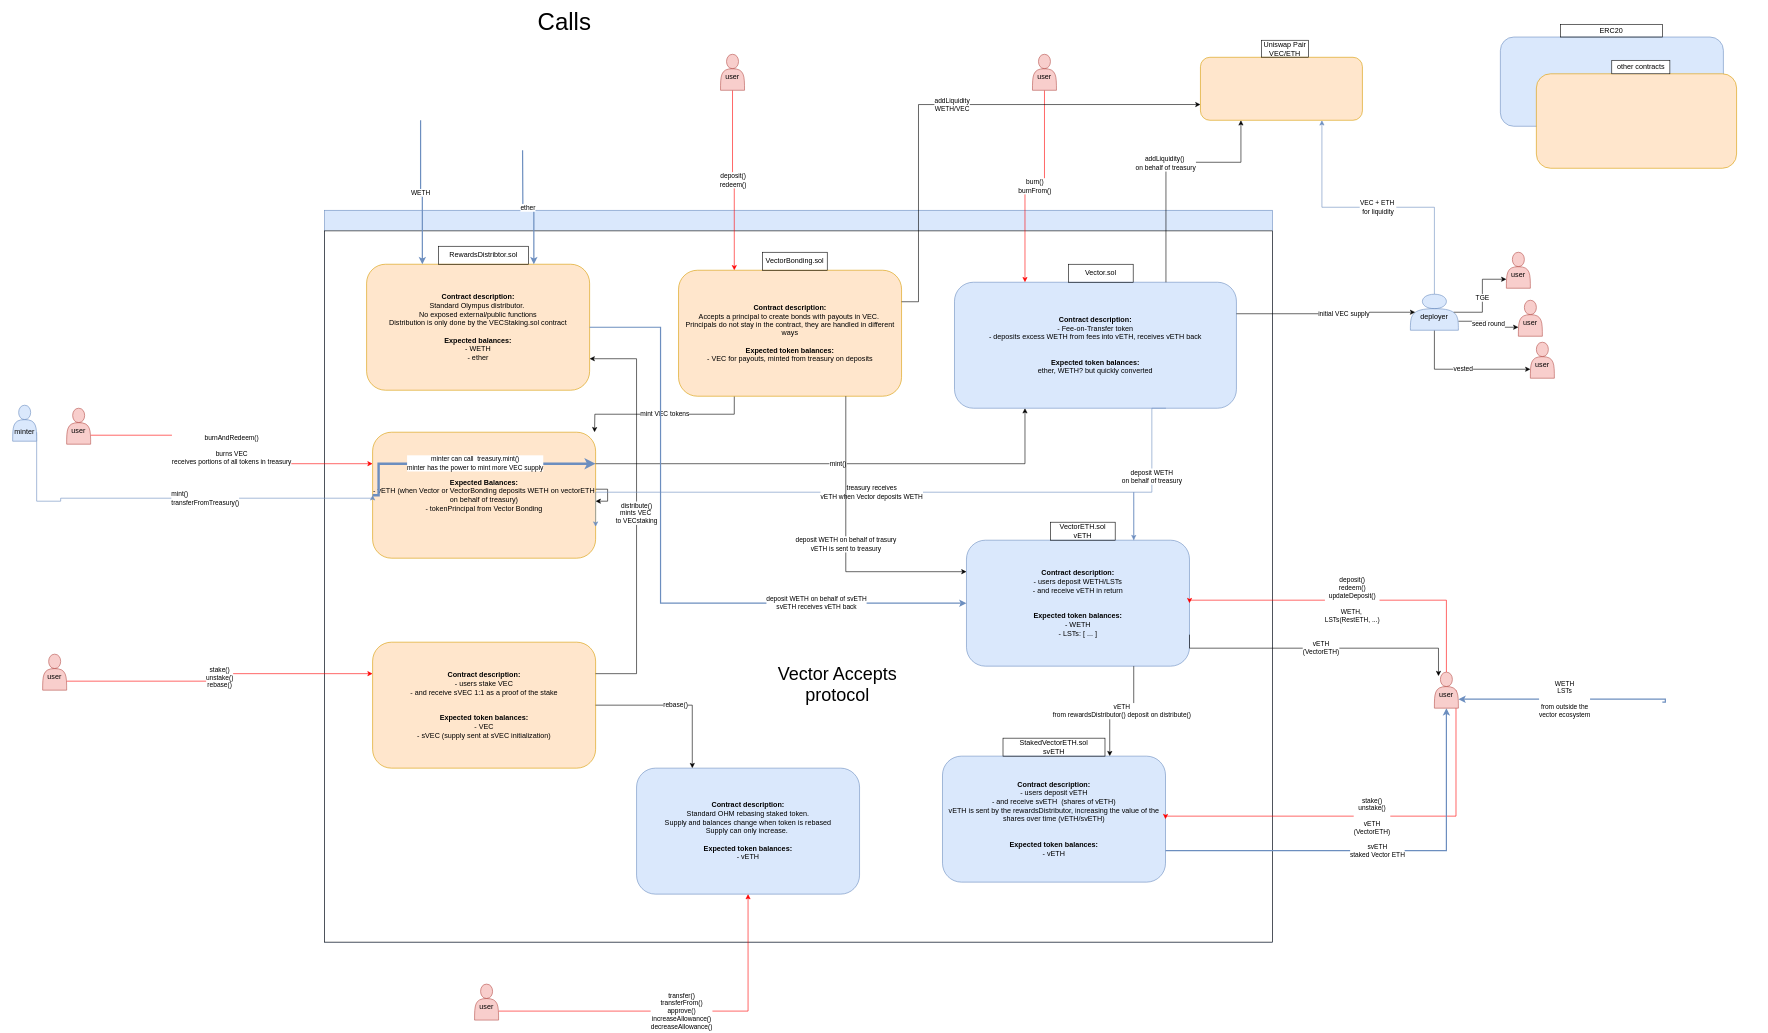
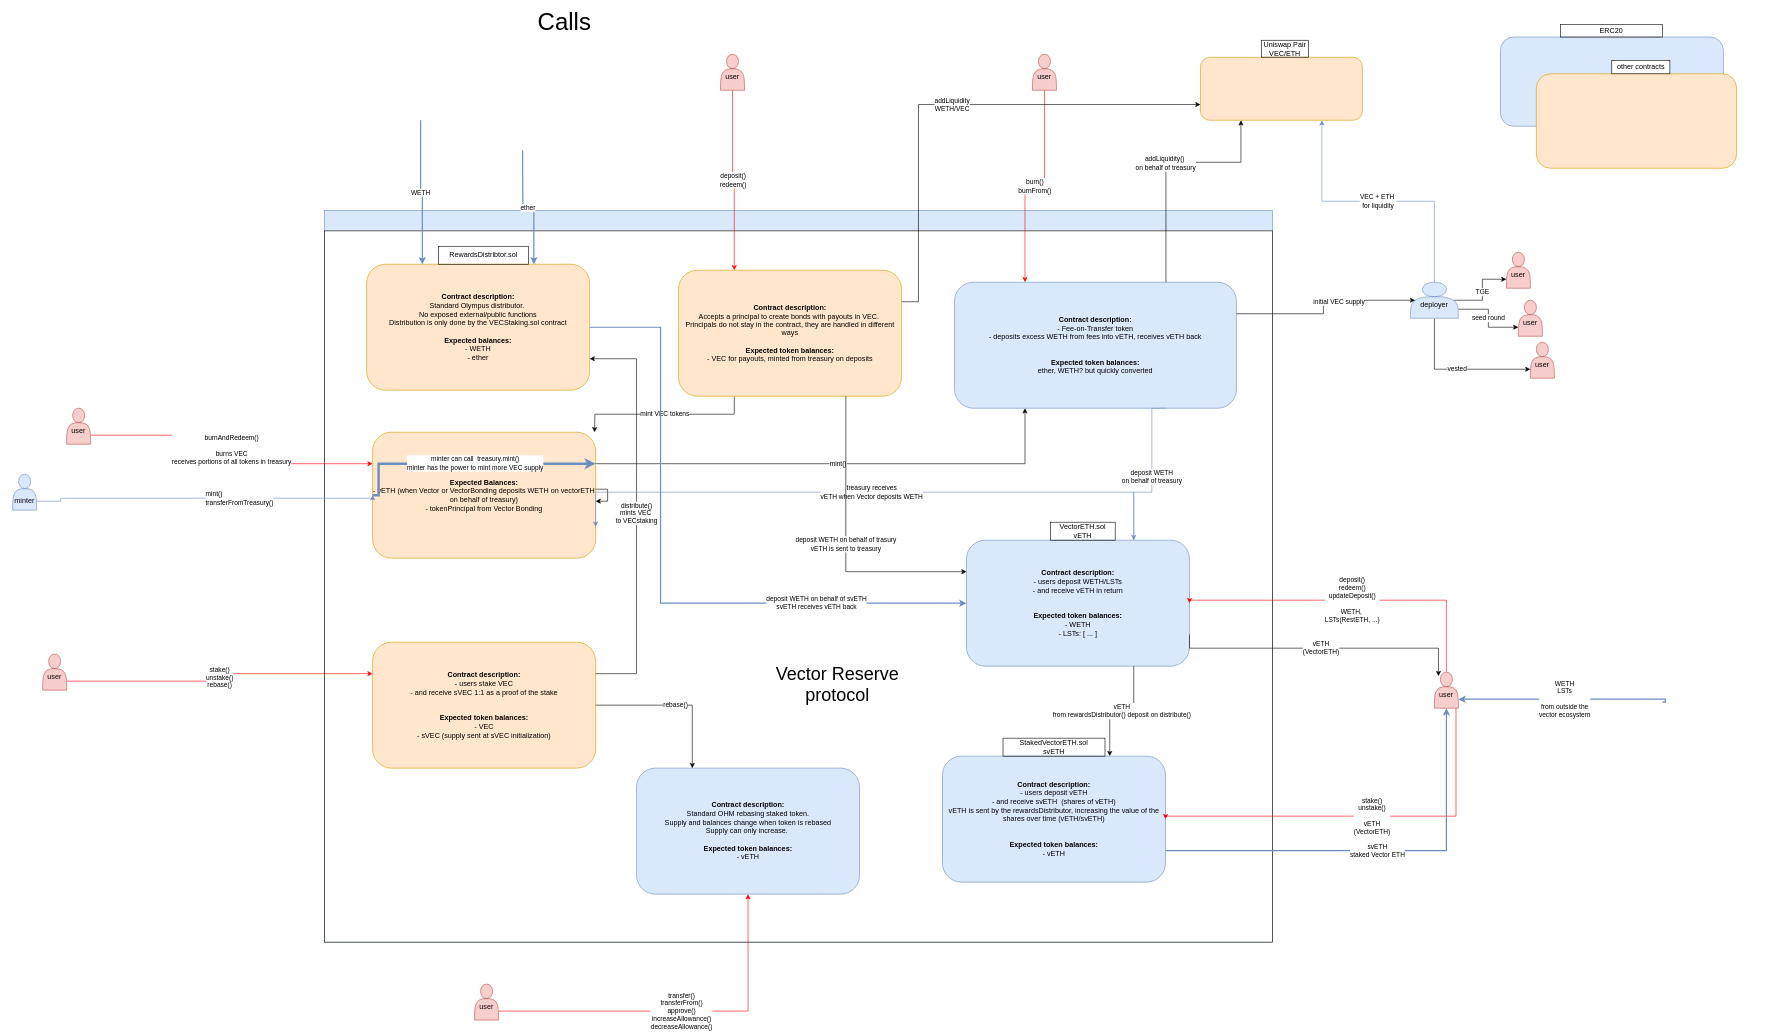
(795, 261) -> none
(1101, 273) -> none
(1434, 312) -> (1434, 300)
(24, 423) -> (24, 492)
(837, 684) -> (837, 684)
